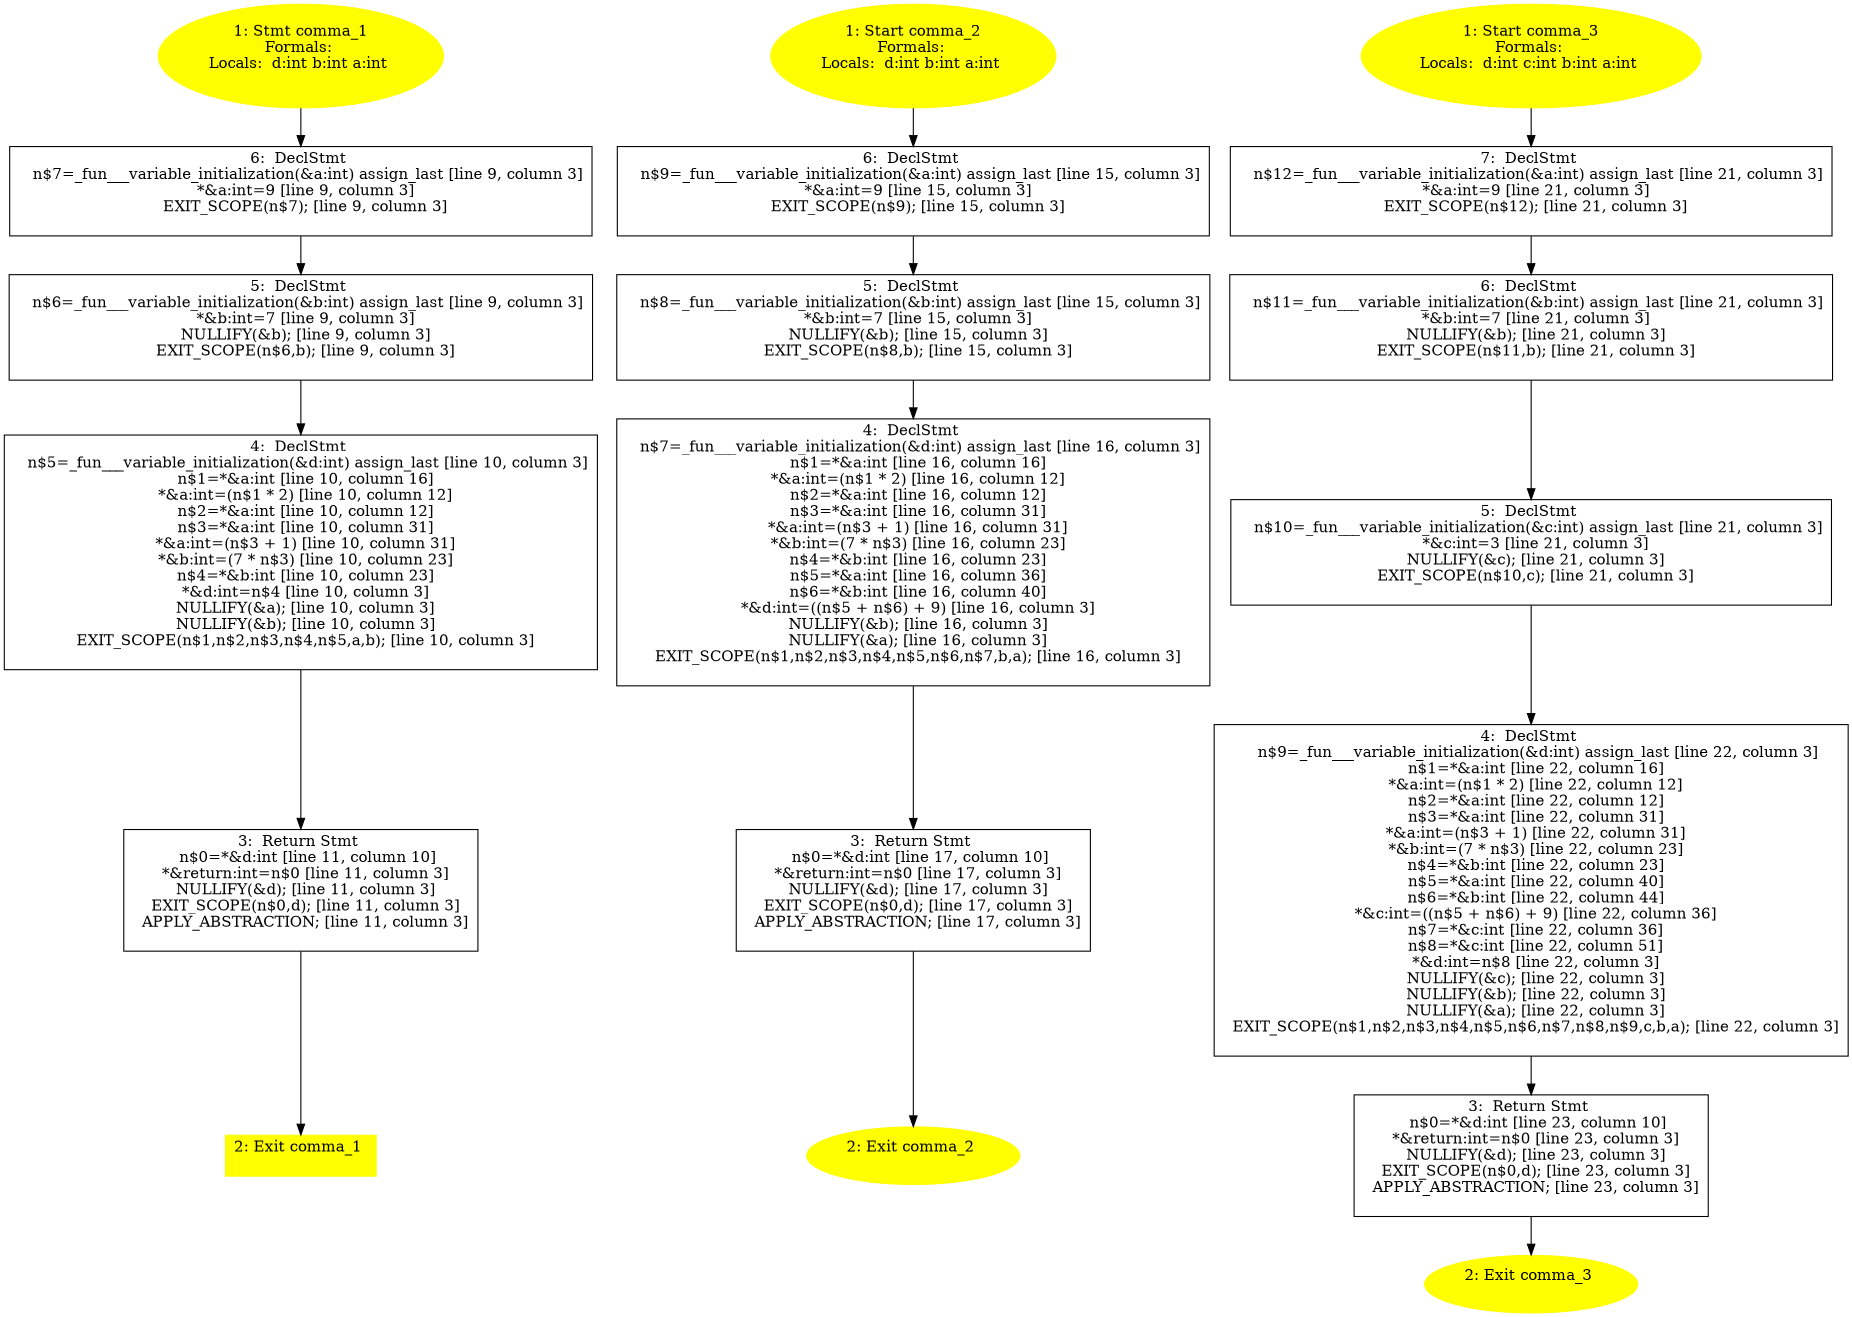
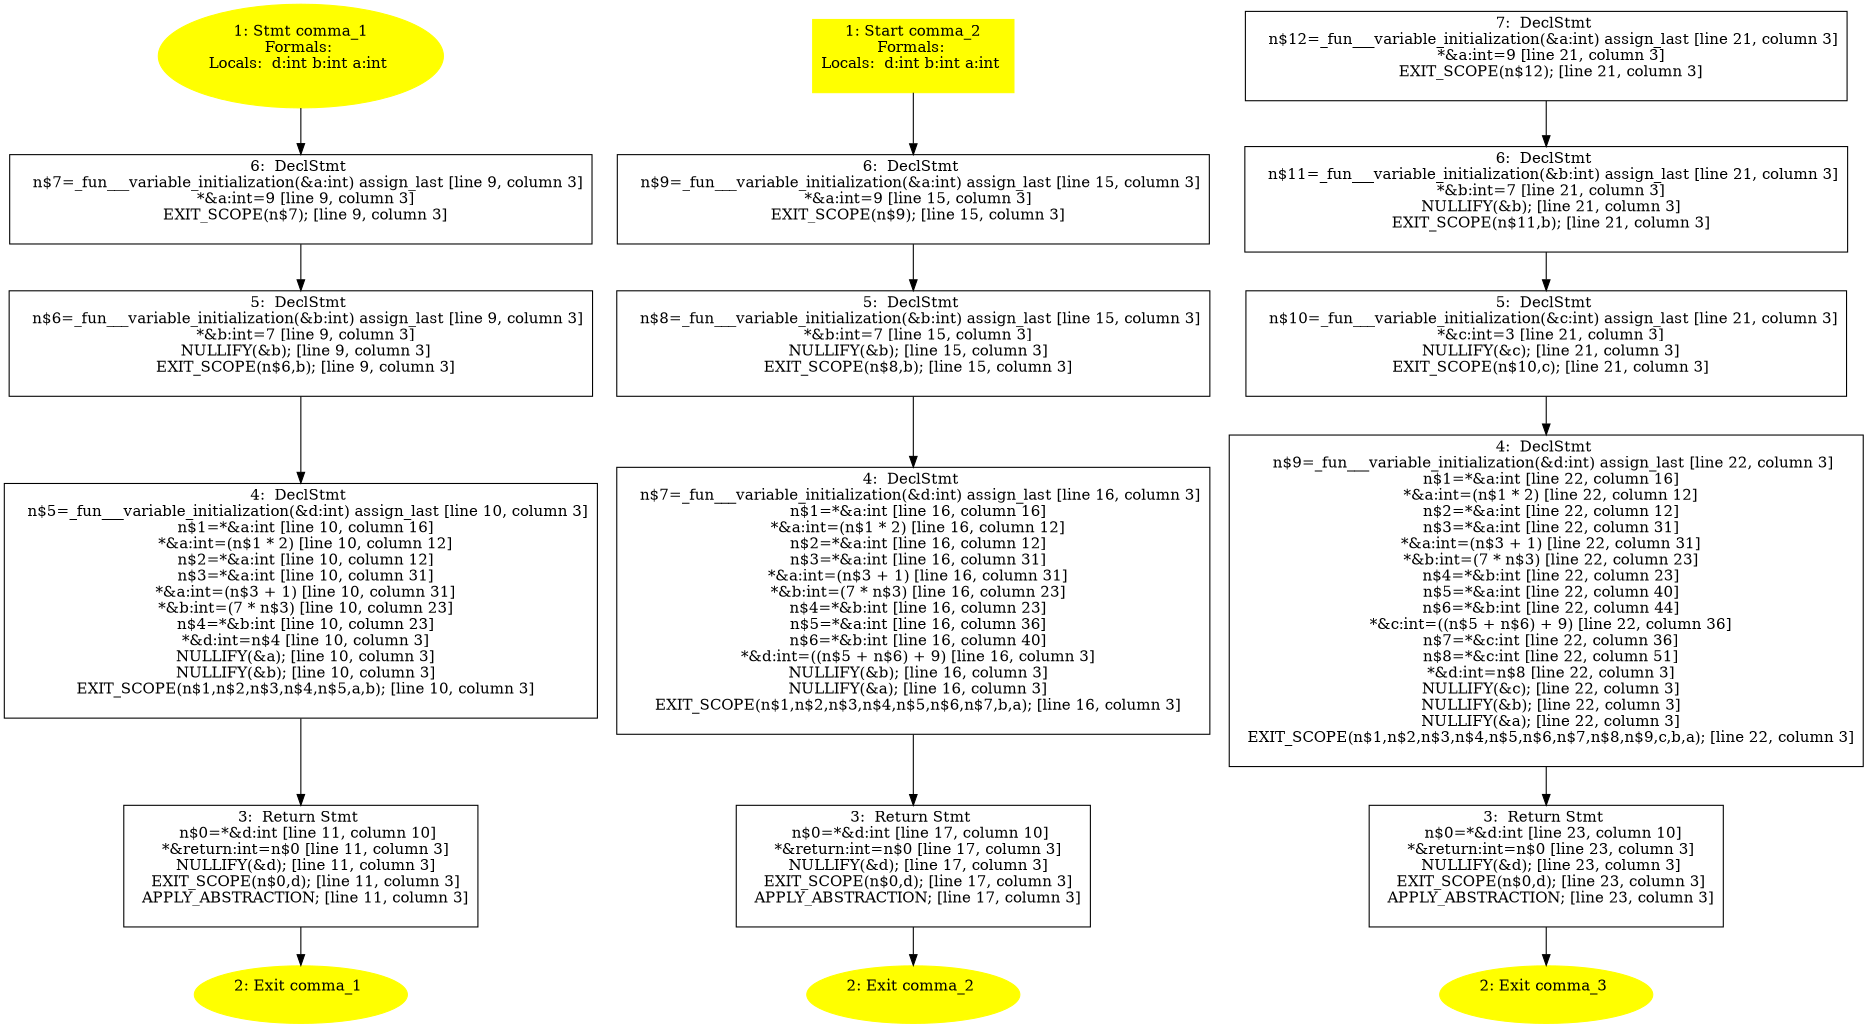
(913, 56) -> (913, 56)
(1531, 56) -> none
(301, 1156) -> (301, 995)
